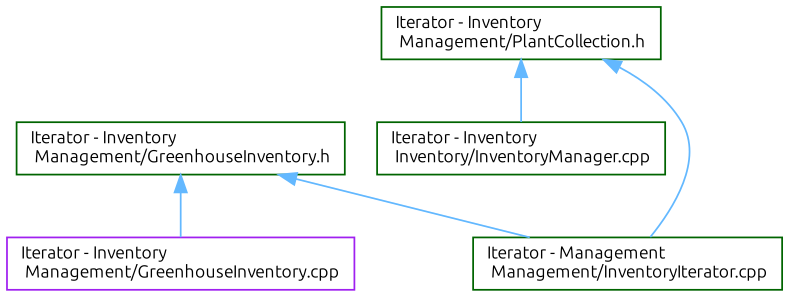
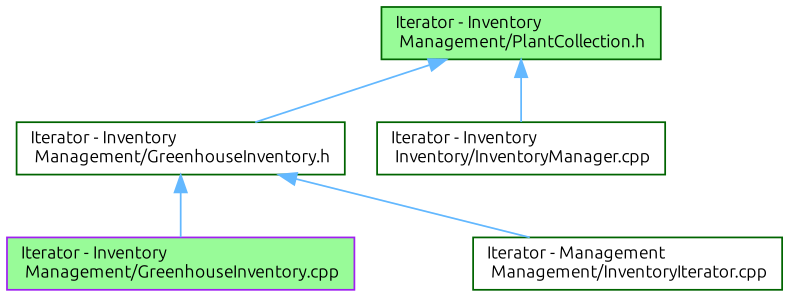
(521, 33) -> (521, 33)
(688, 142) -> (342, 94)
(181, 264) -> (181, 264)
